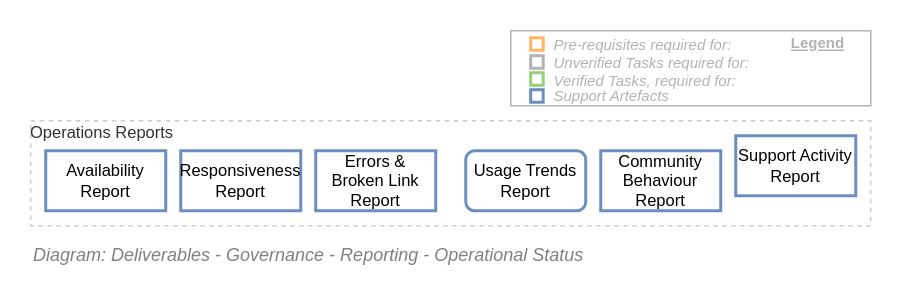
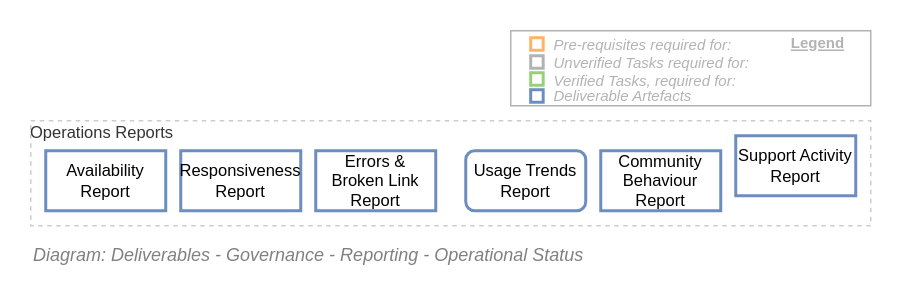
(624, 95) -> (635, 95)
